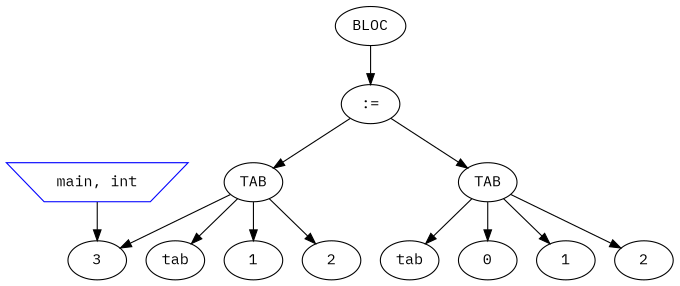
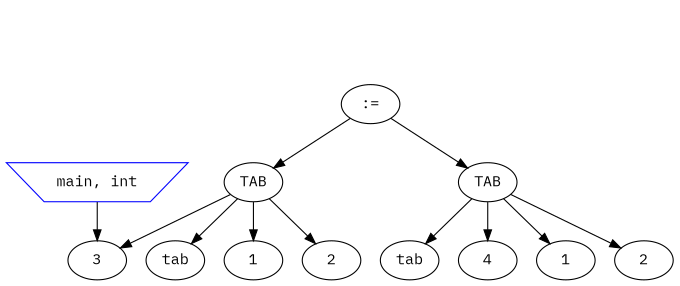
(371, 26) -> none
(488, 260) -> (488, 260)
